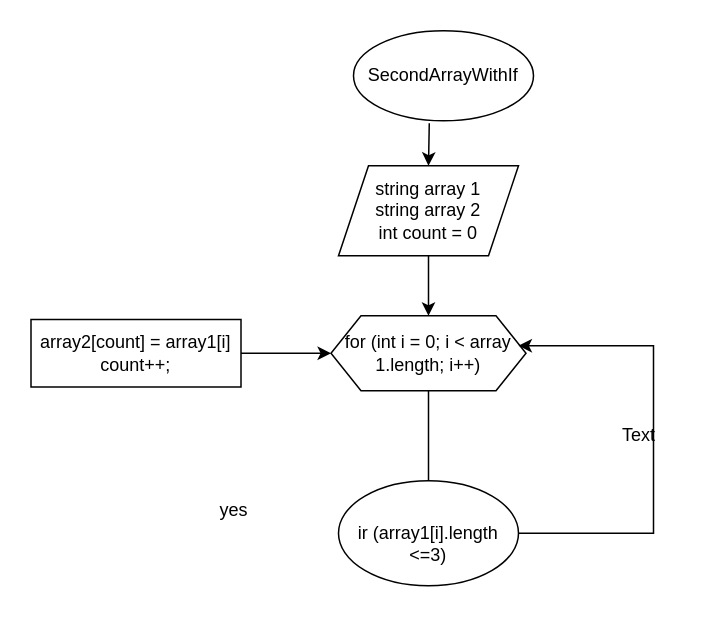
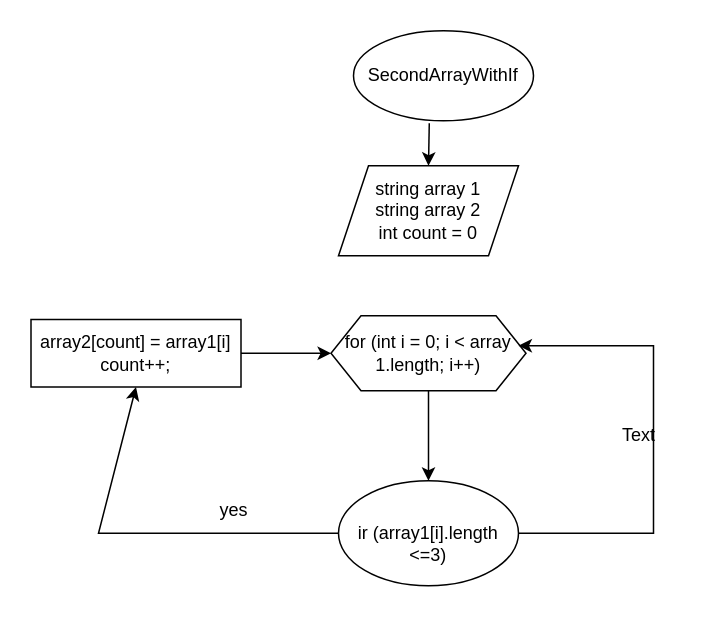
(428, 281) -> none
(428, 473) -> (428, 469)
none -> (148, 533)
